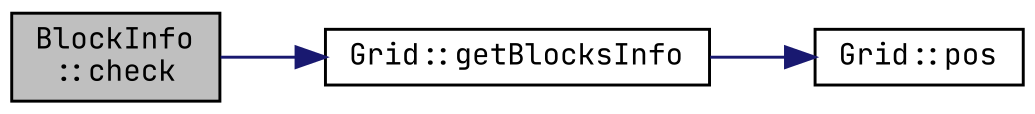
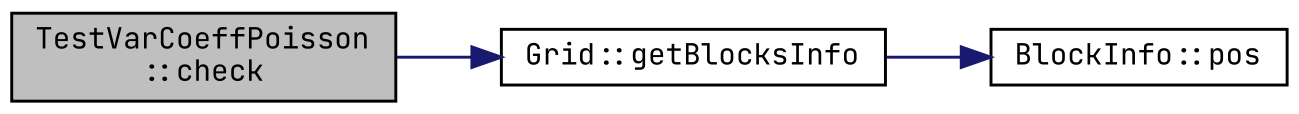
(116, 57) -> (204, 57)
(919, 57) -> (1139, 57)
